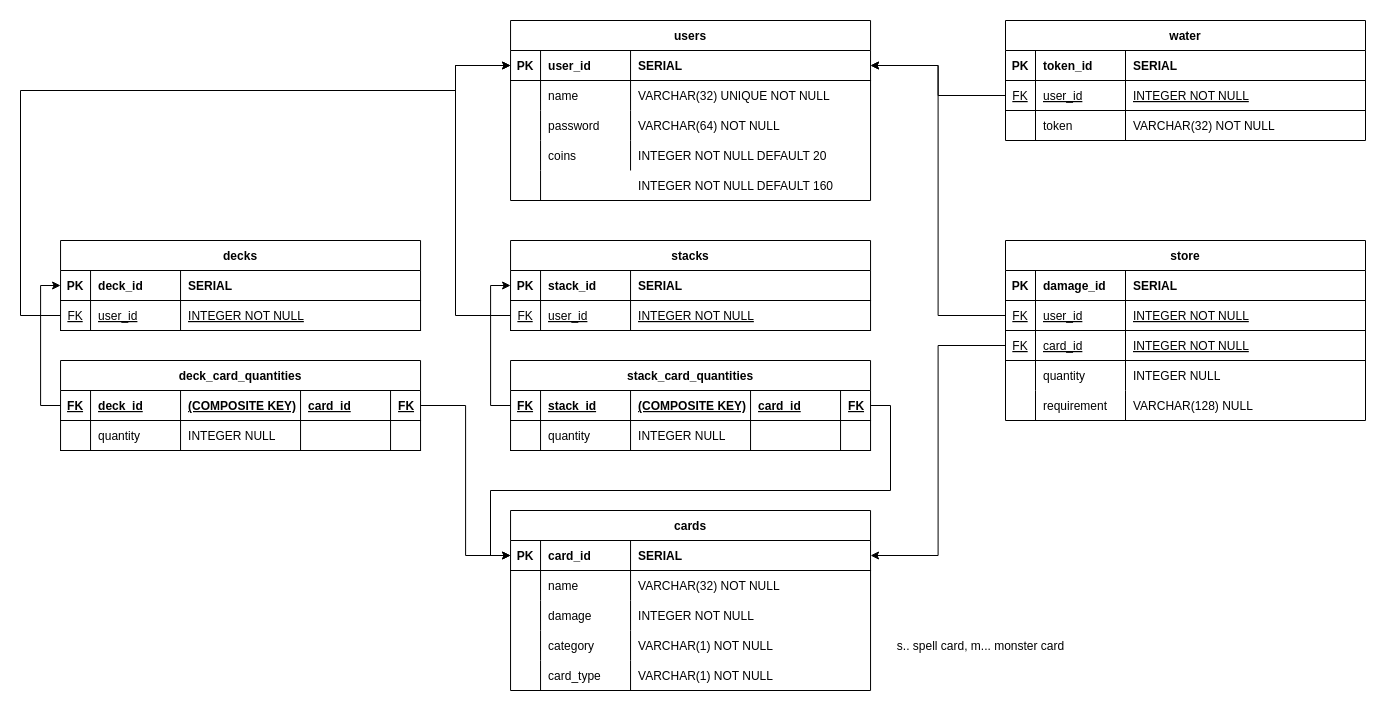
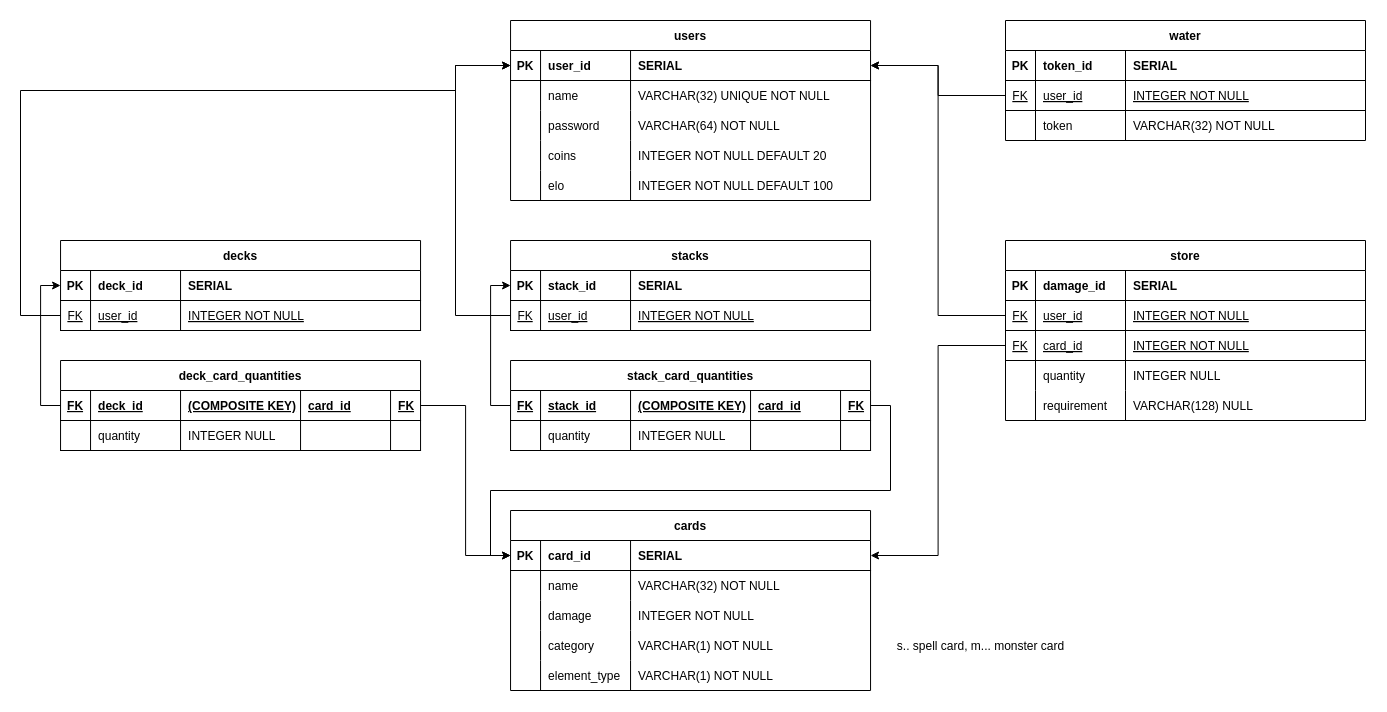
none -> (586, 186)
(726, 186) -> (726, 186)
(578, 676) -> (587, 676)
